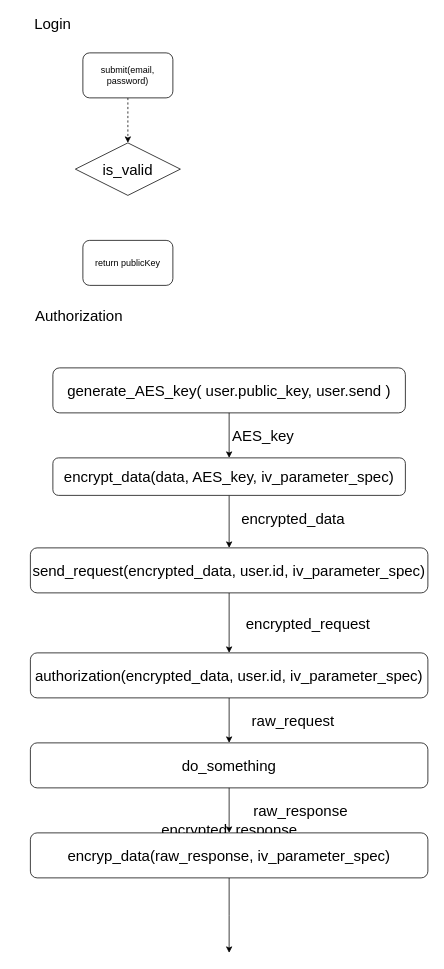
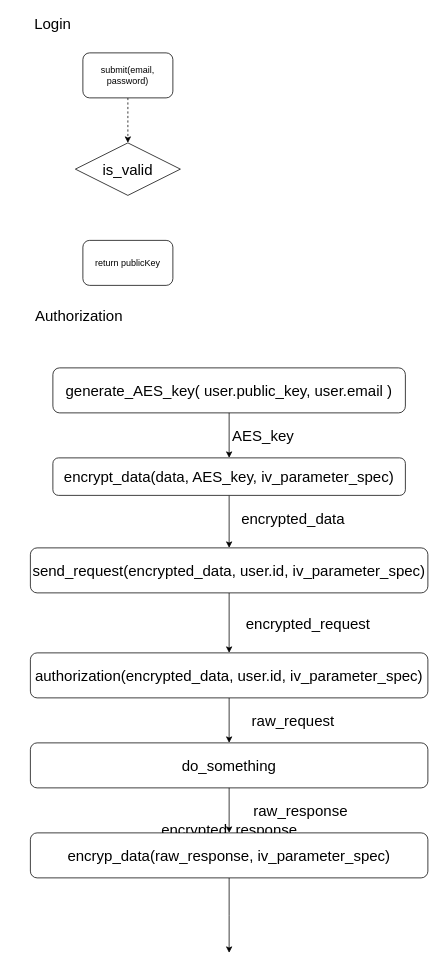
(229, 390) -> (229, 390)
